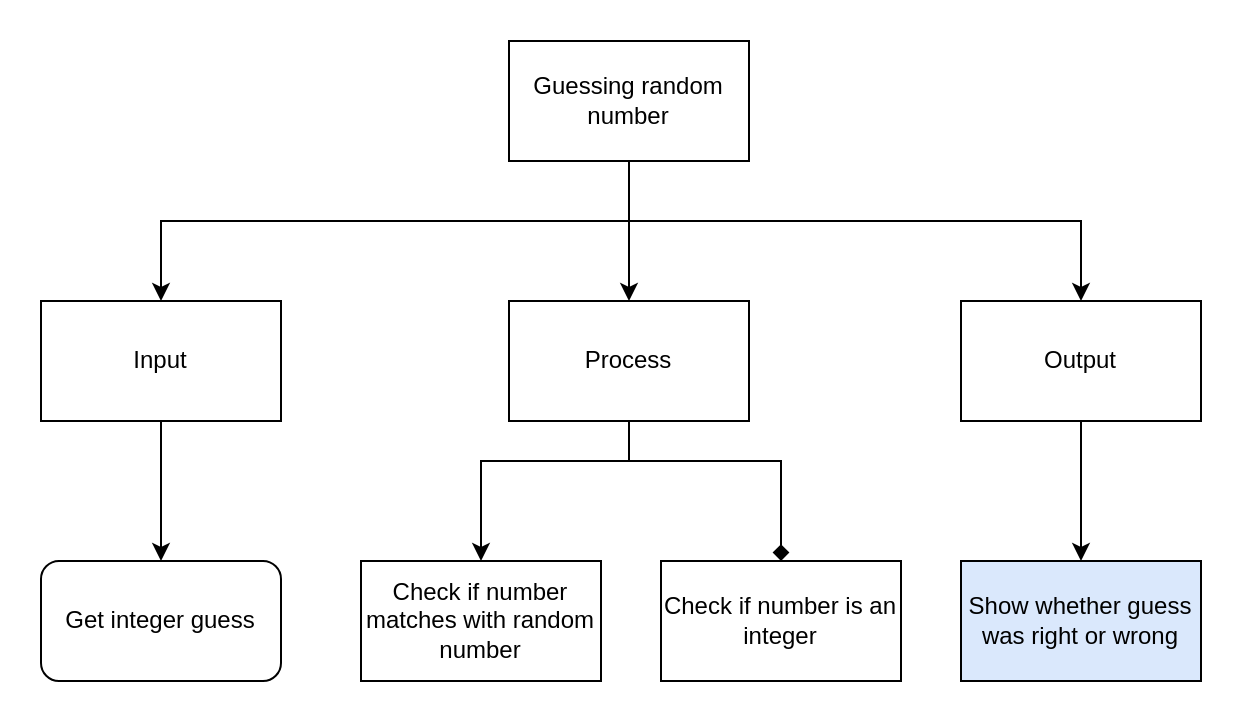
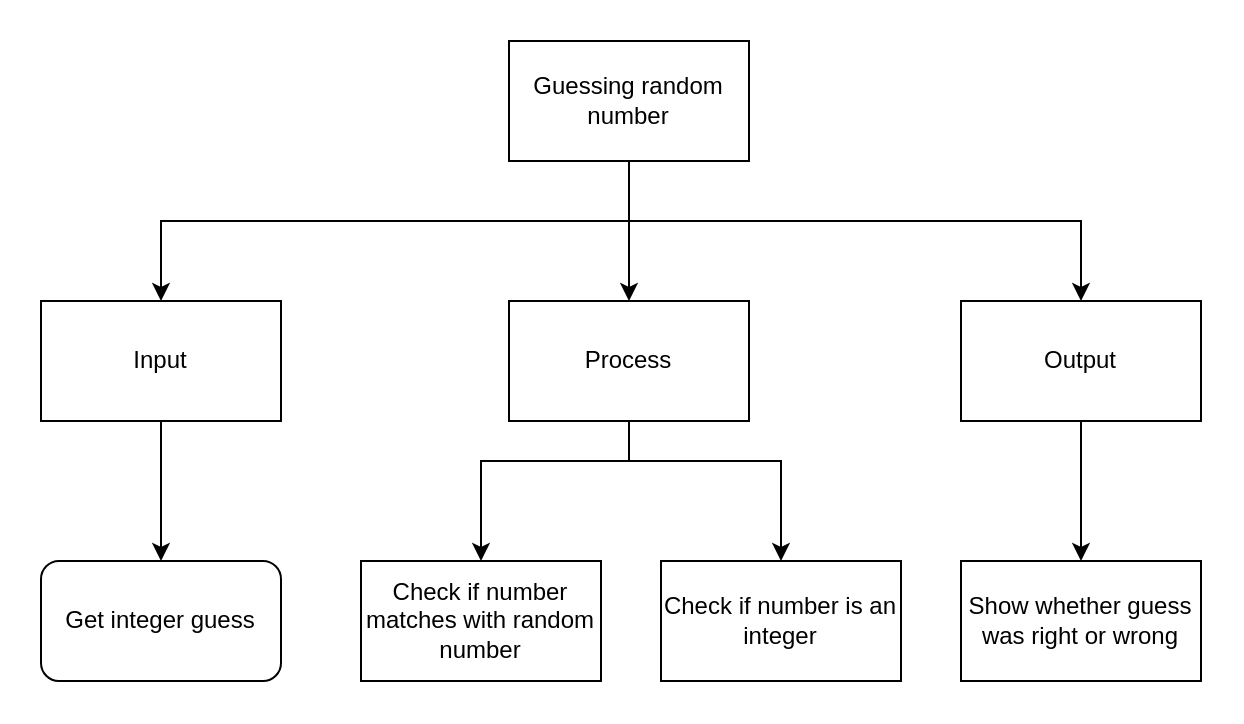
(781, 545) -> (781, 546)
(1081, 621) -> (1081, 621)
